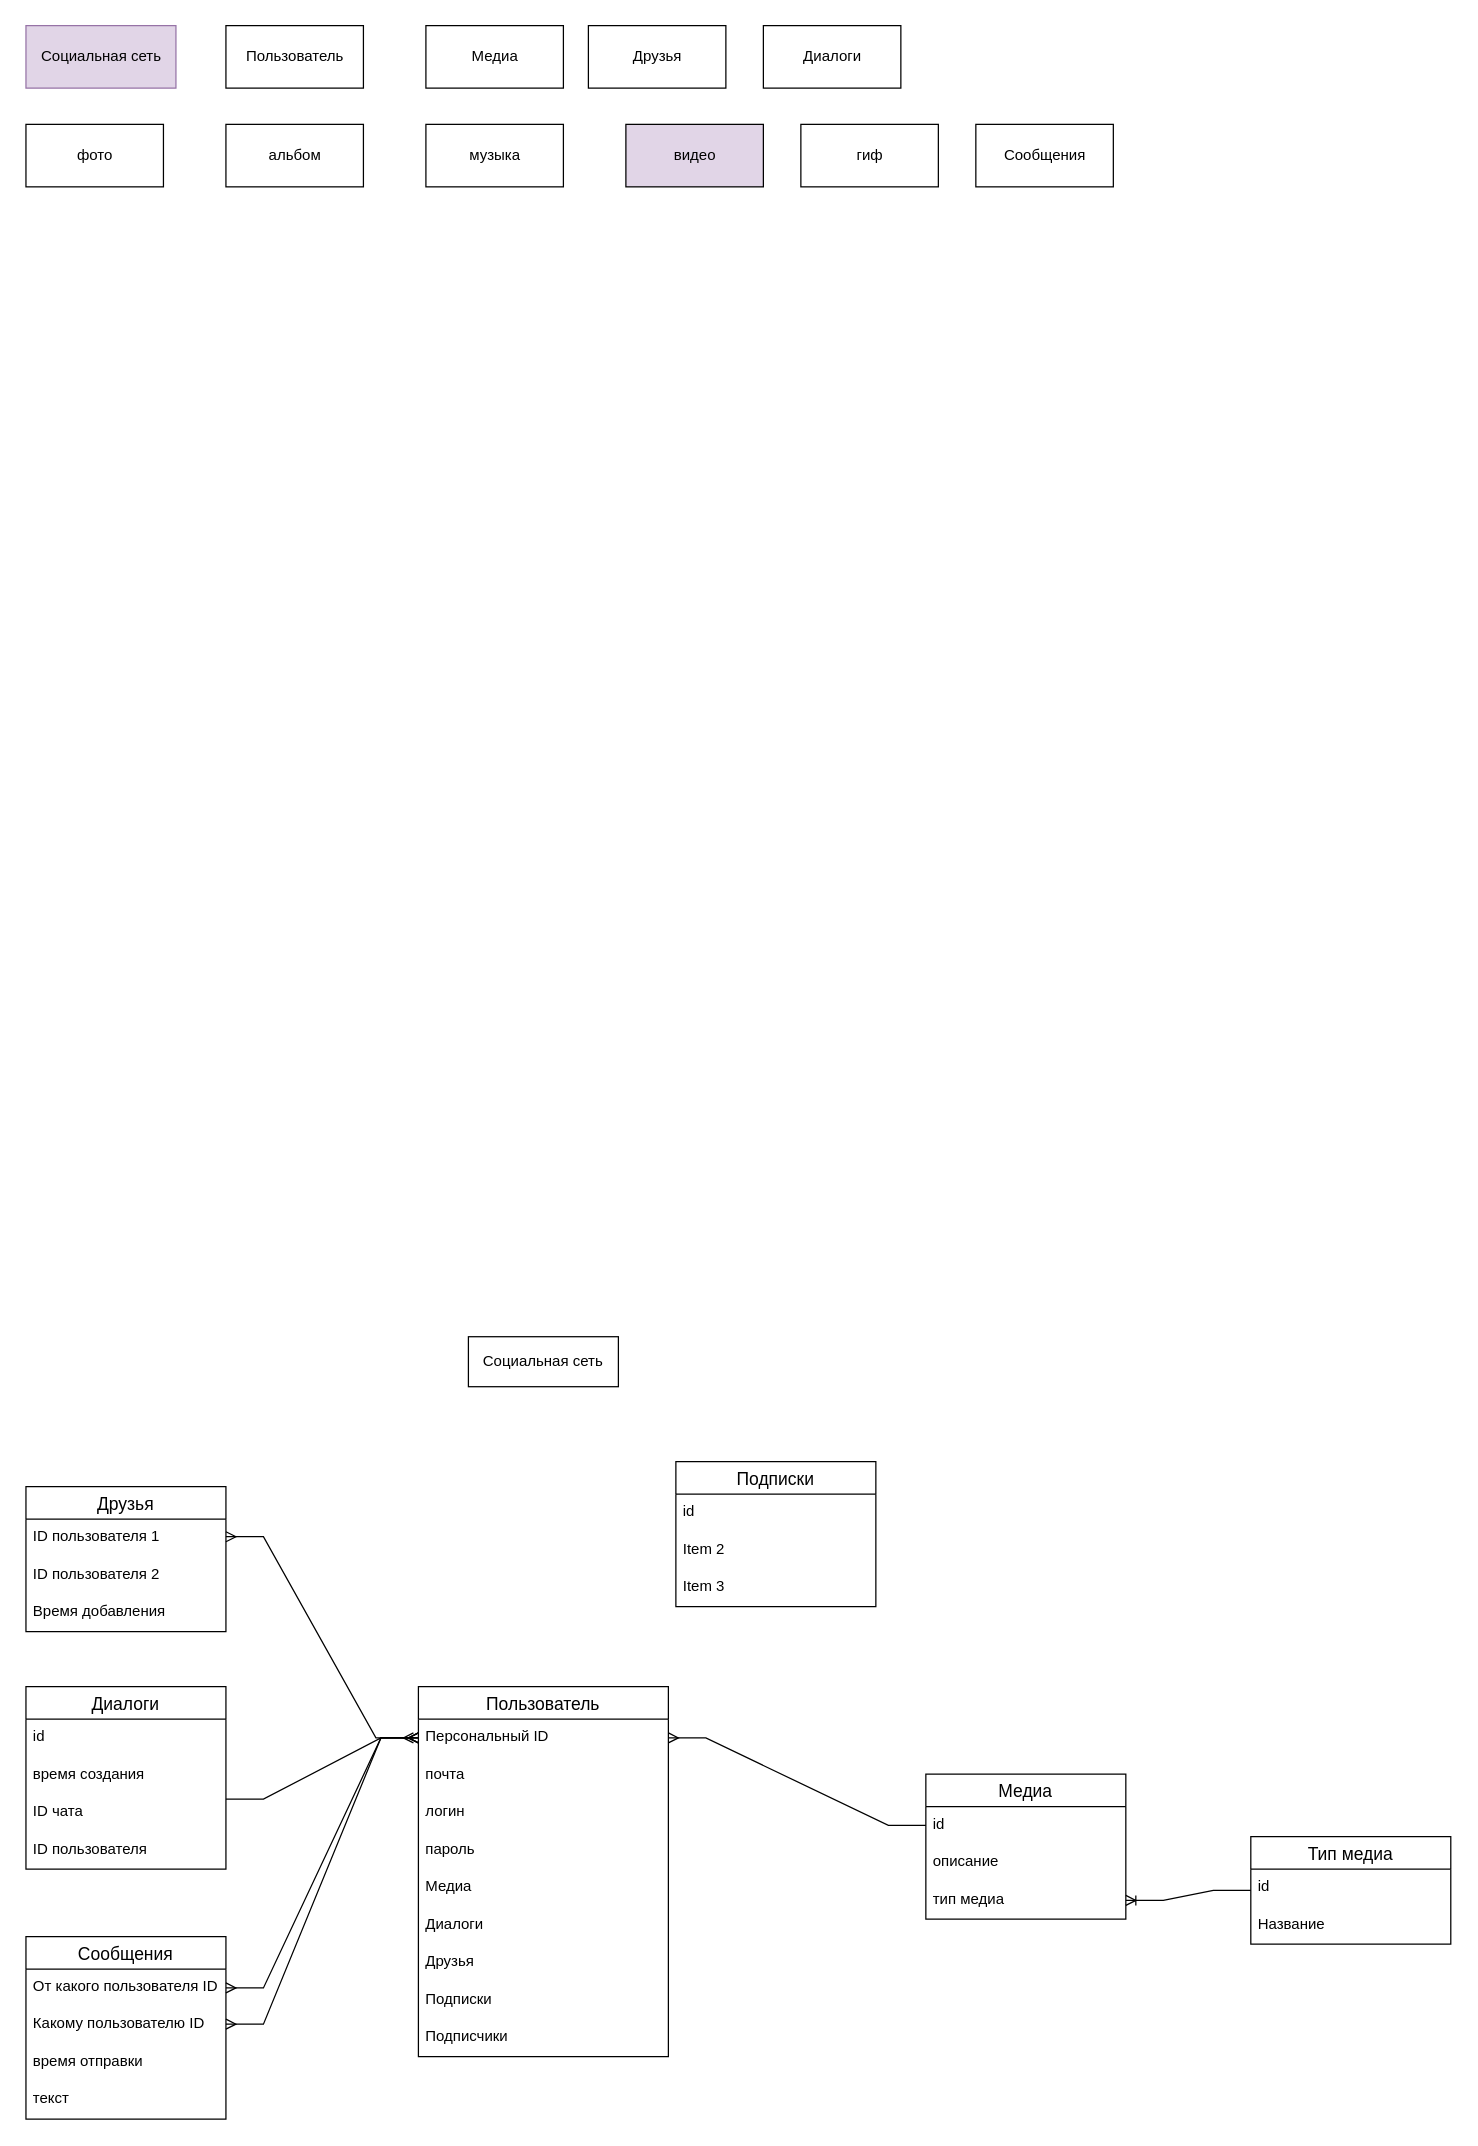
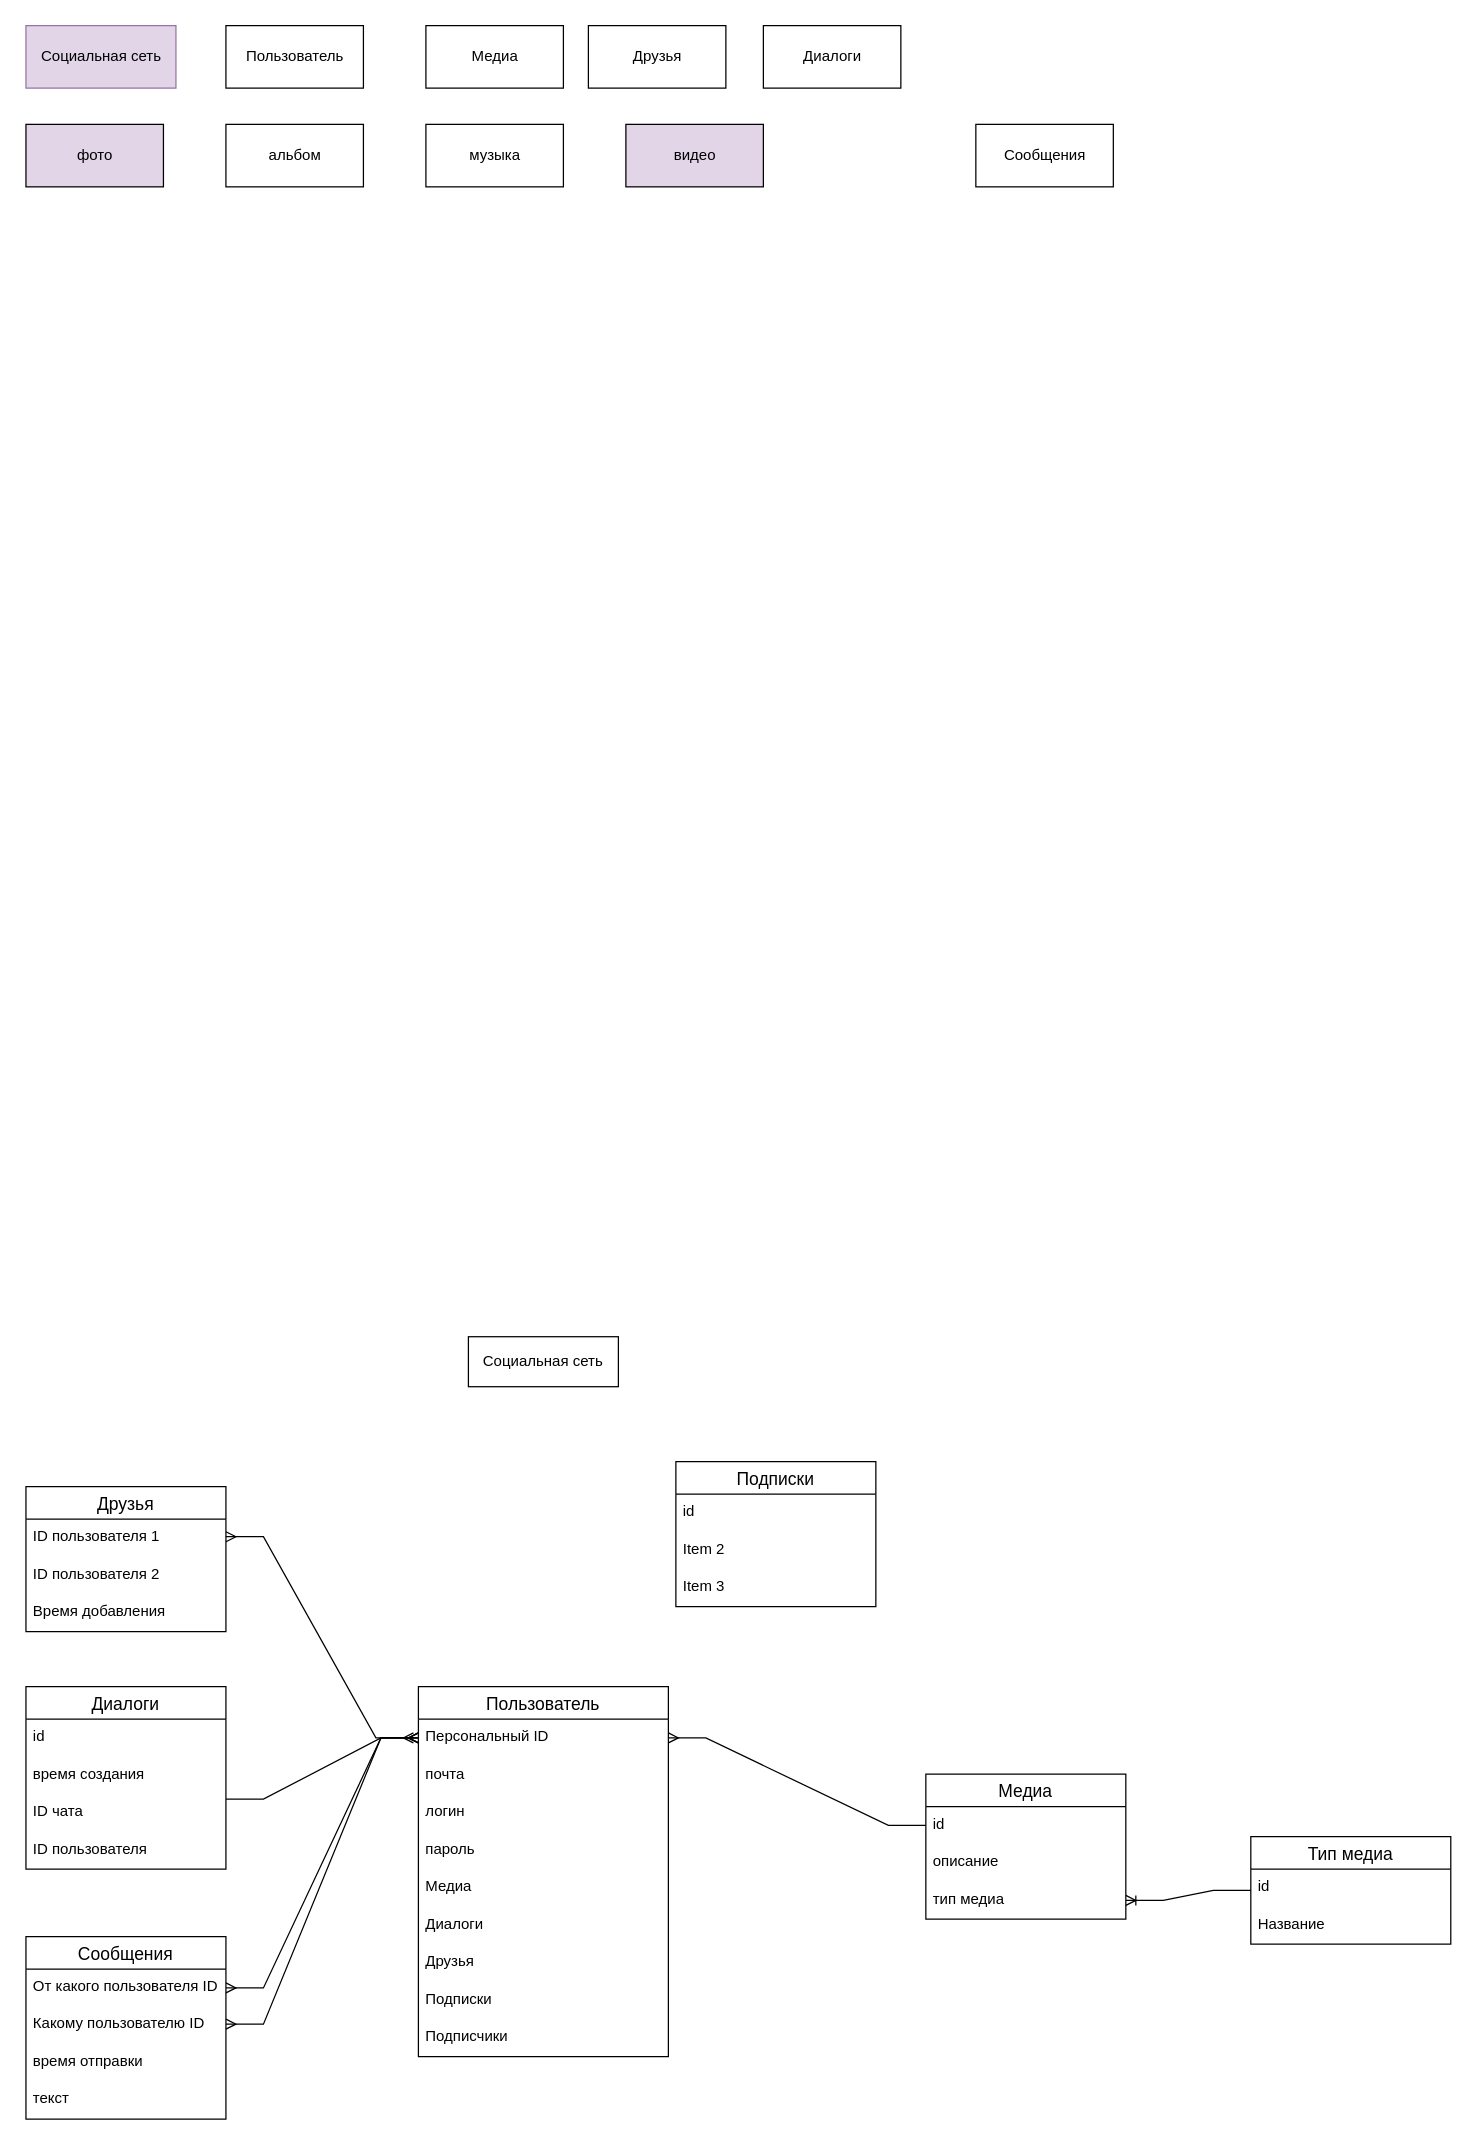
(94, 156) -> (94, 156)
(869, 156) -> none
